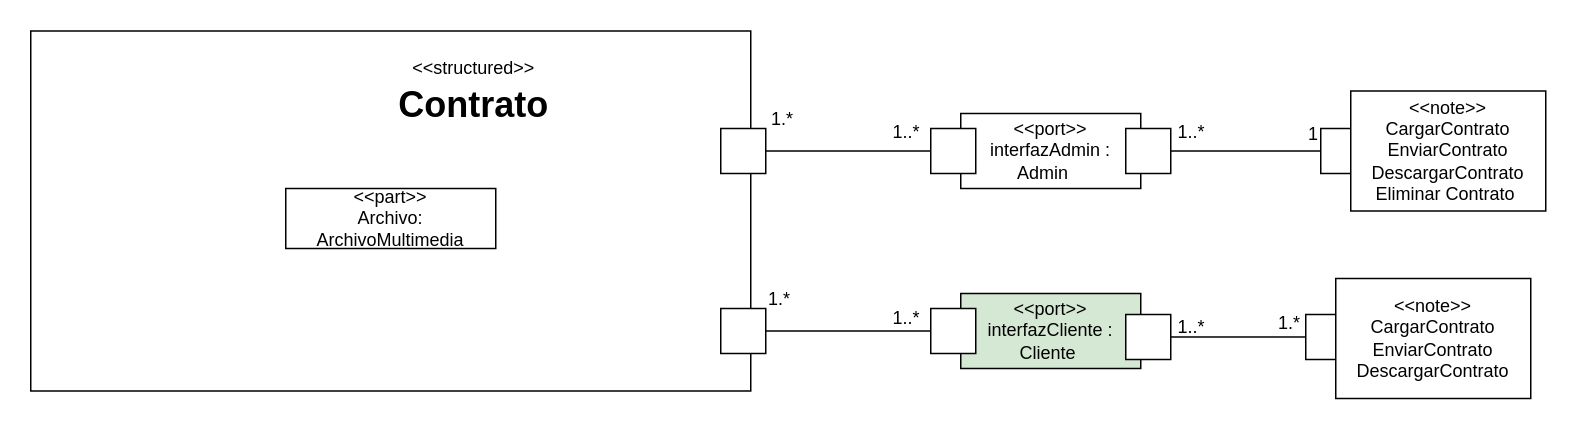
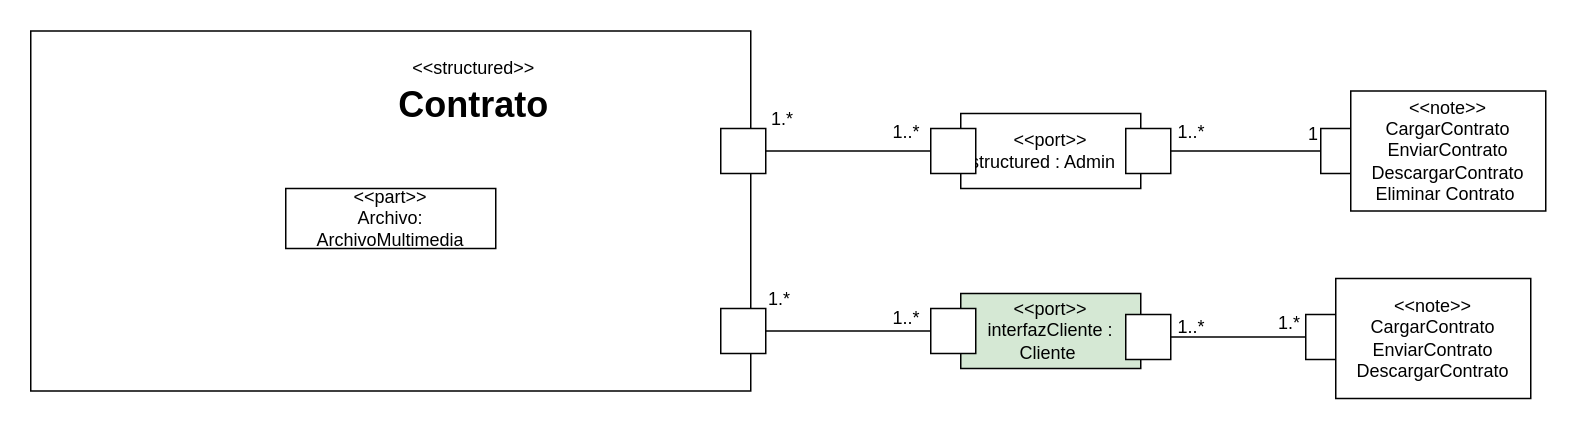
(1051, 151) -> (1051, 151)
